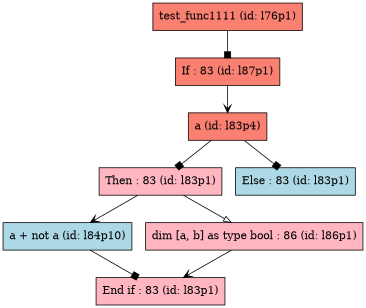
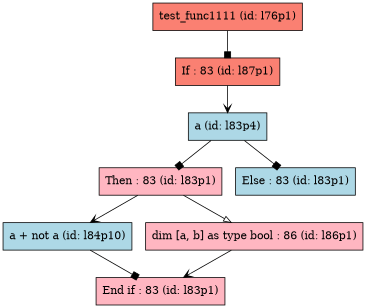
(228, 127) -> (228, 127)
